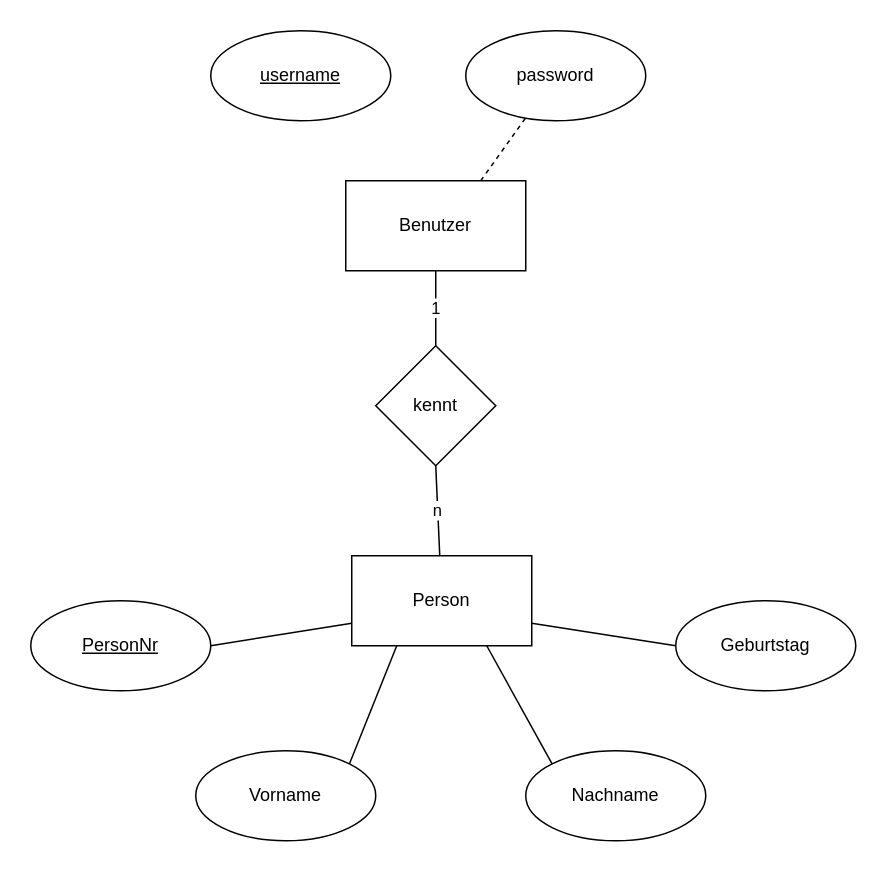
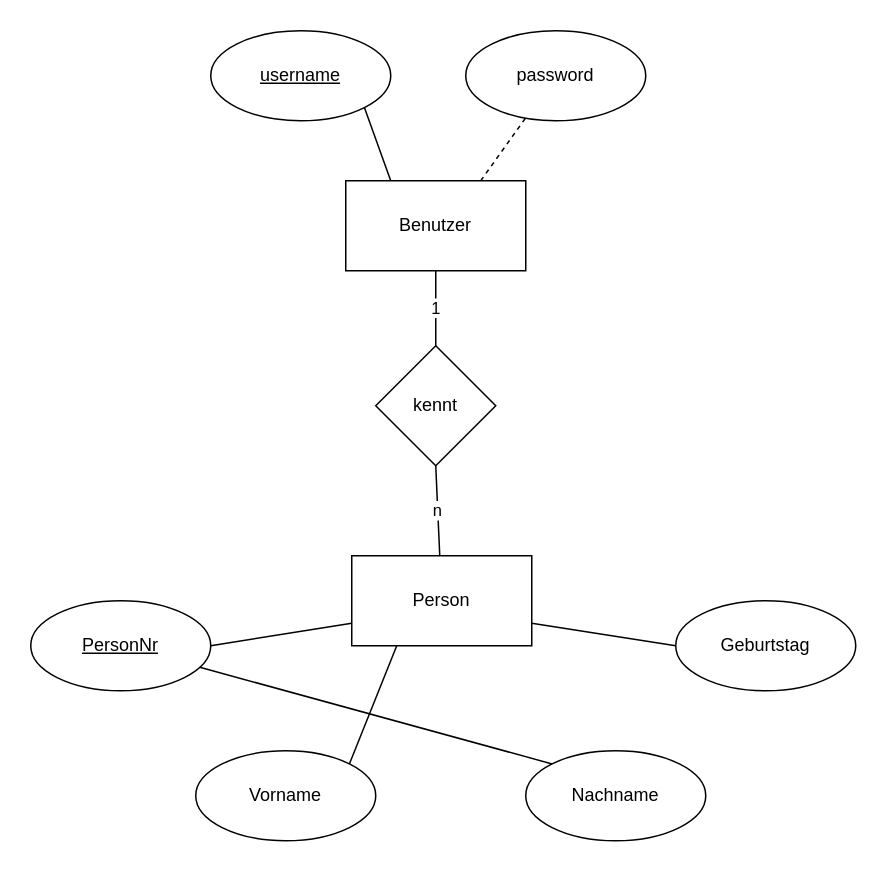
none -> (378, 145)
(520, 705) -> (376, 716)
